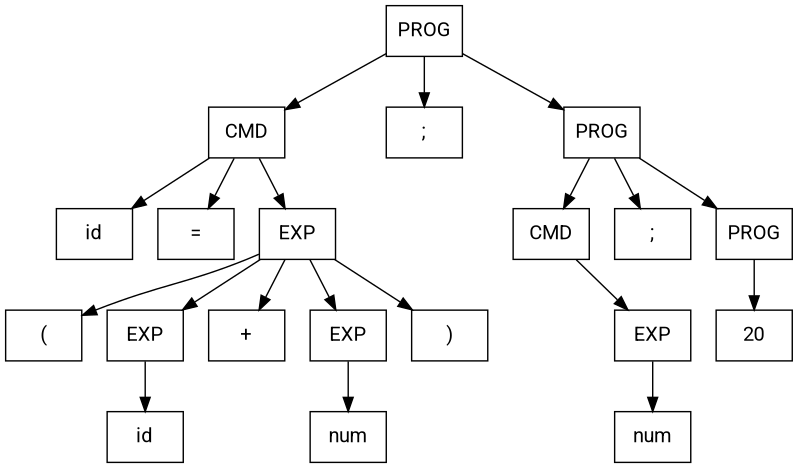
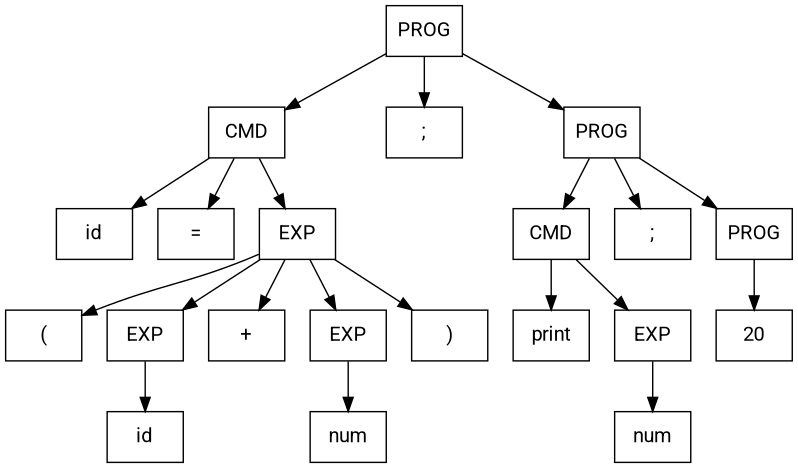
none -> (551, 336)
